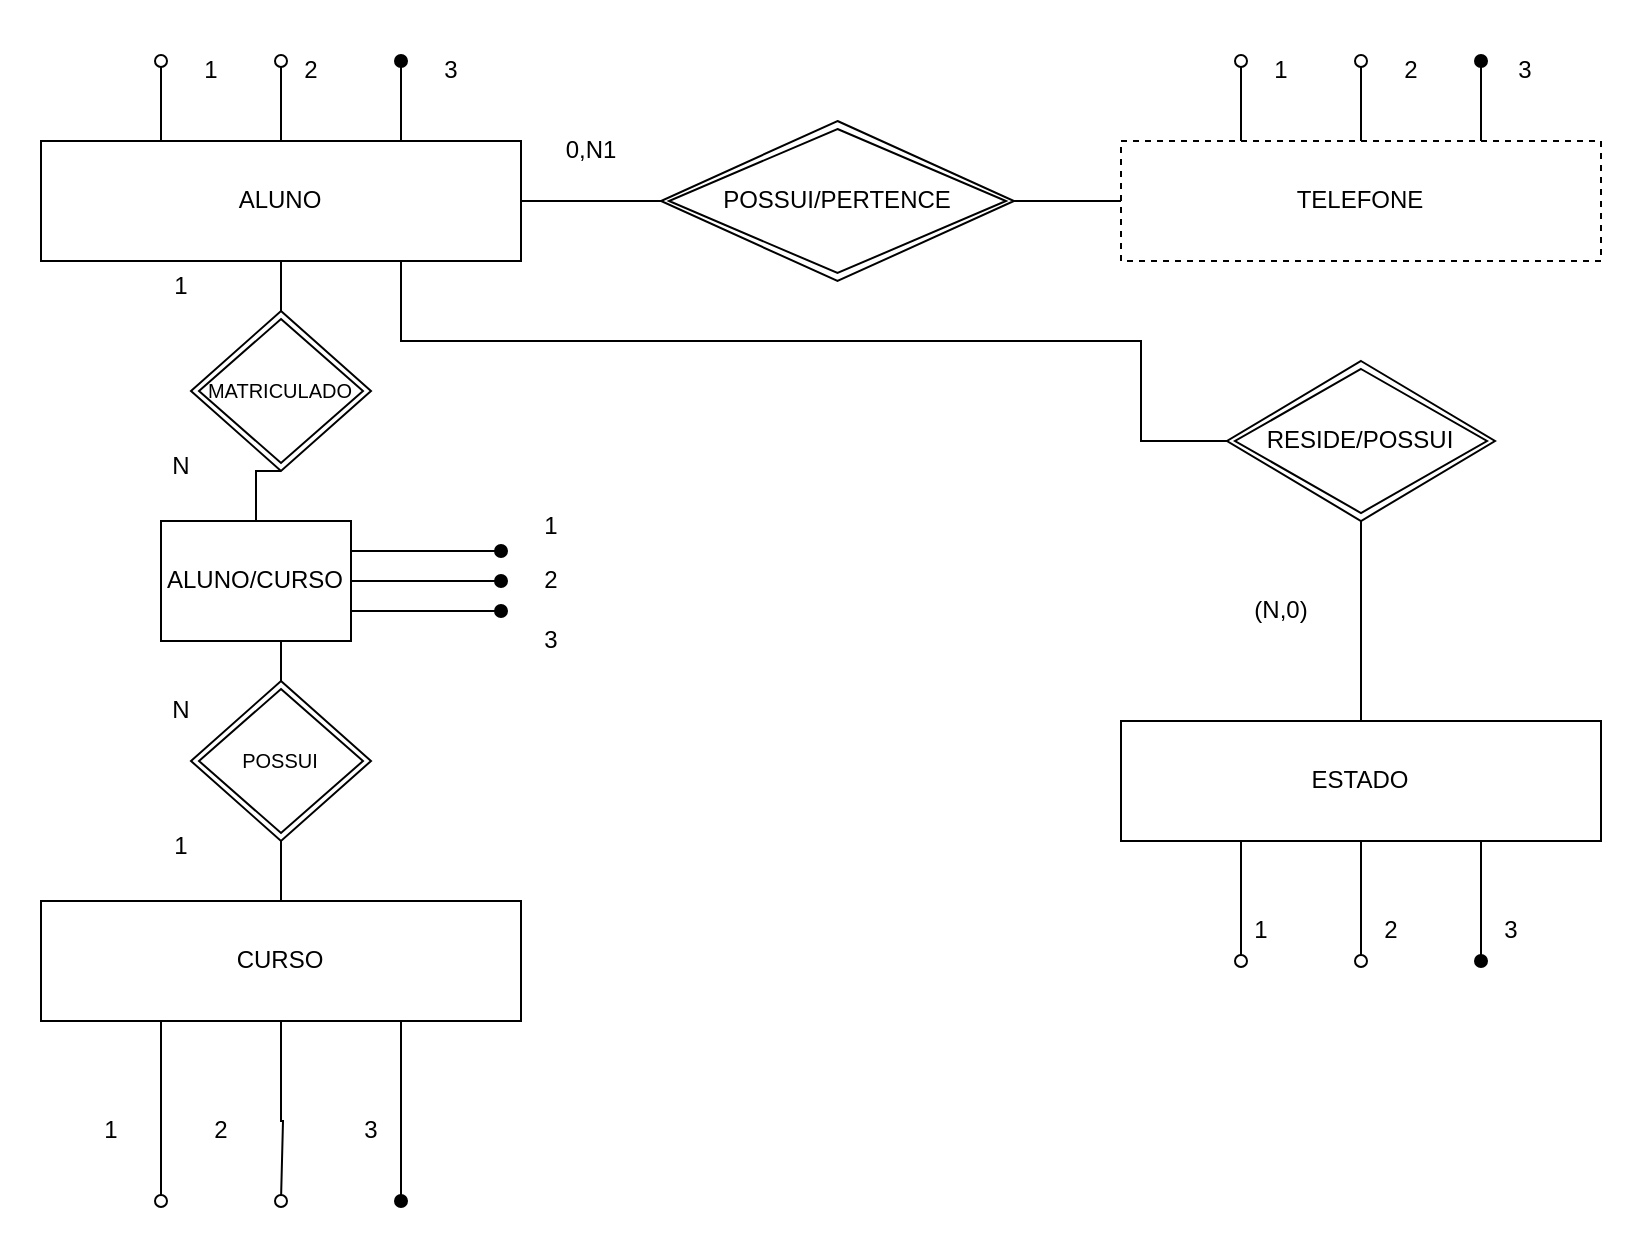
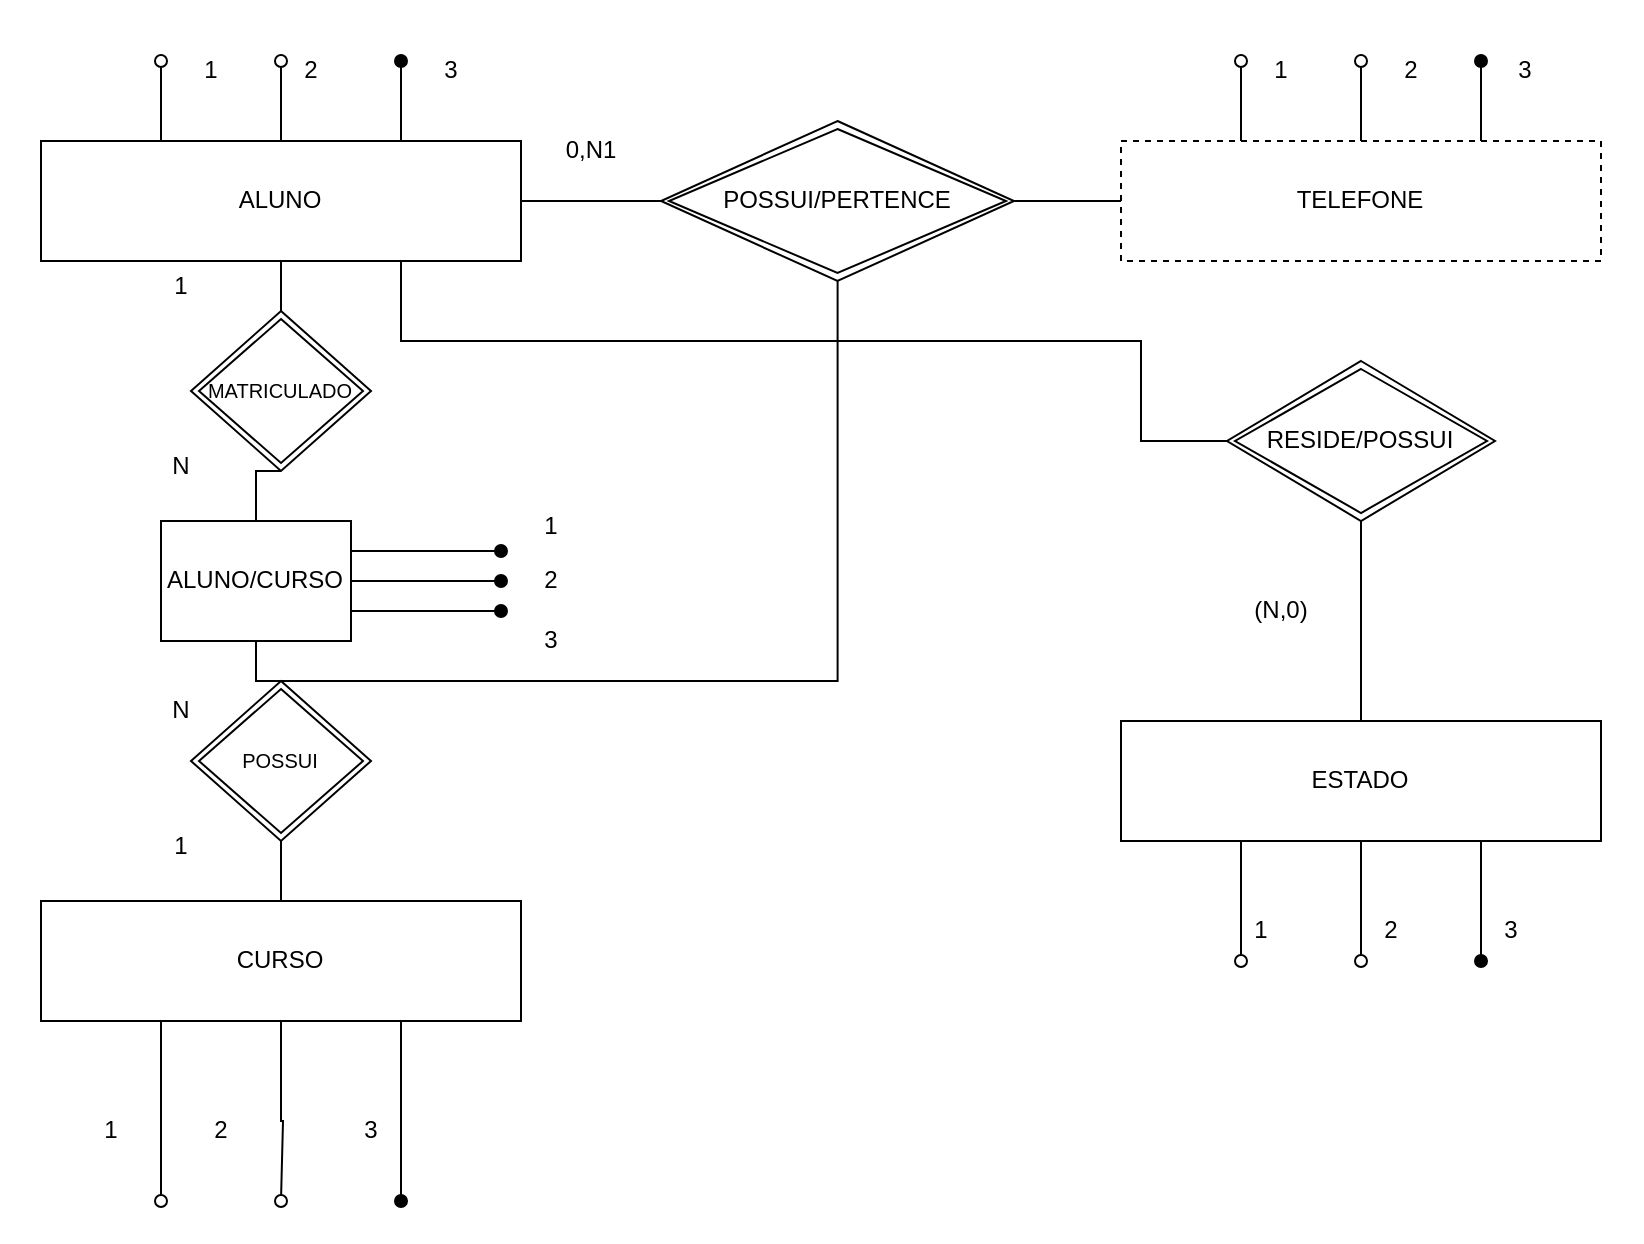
(281, 659) -> (726, 681)
